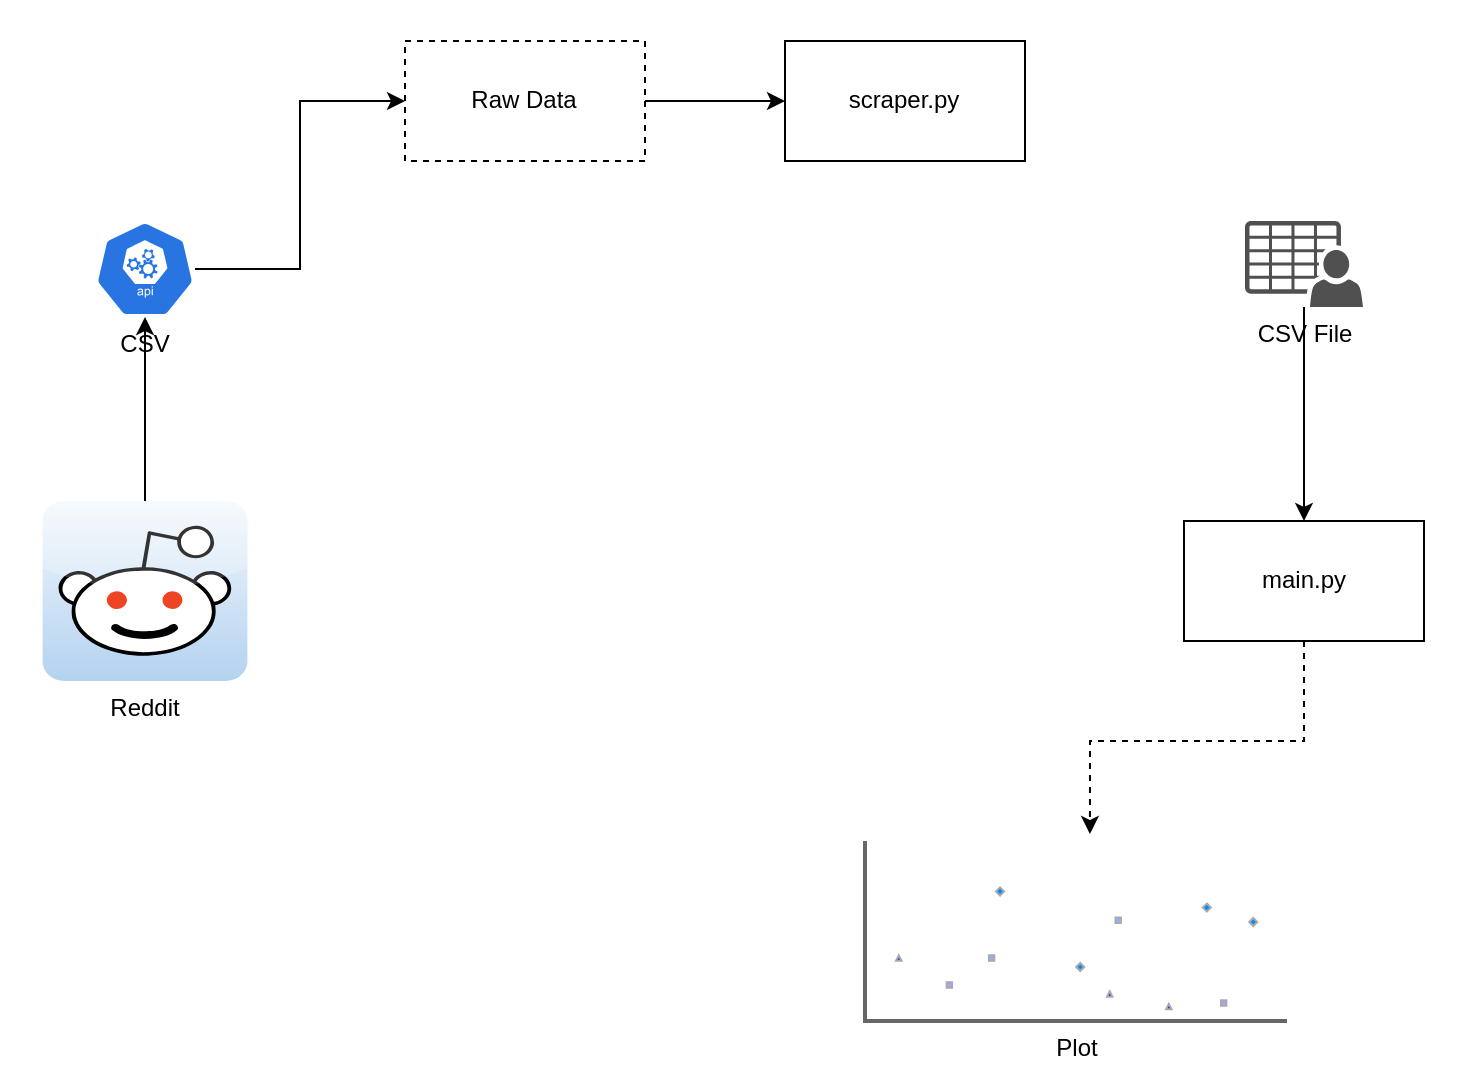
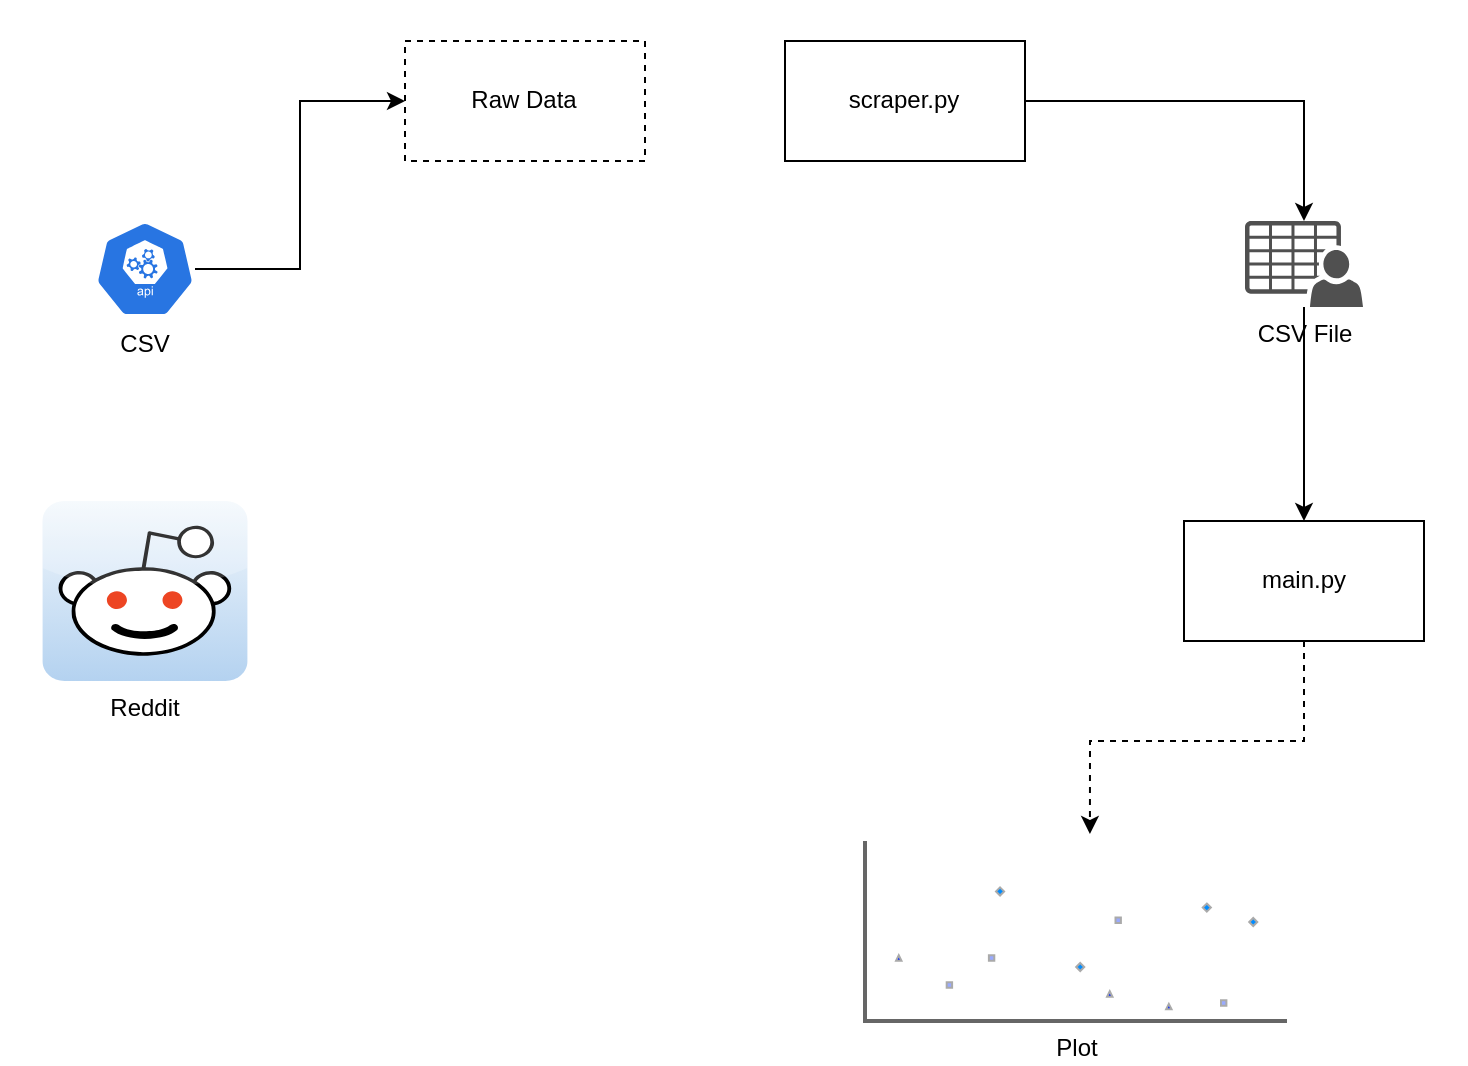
(708, 101) -> none
none -> (1218, 101)
(145, 416) -> none
